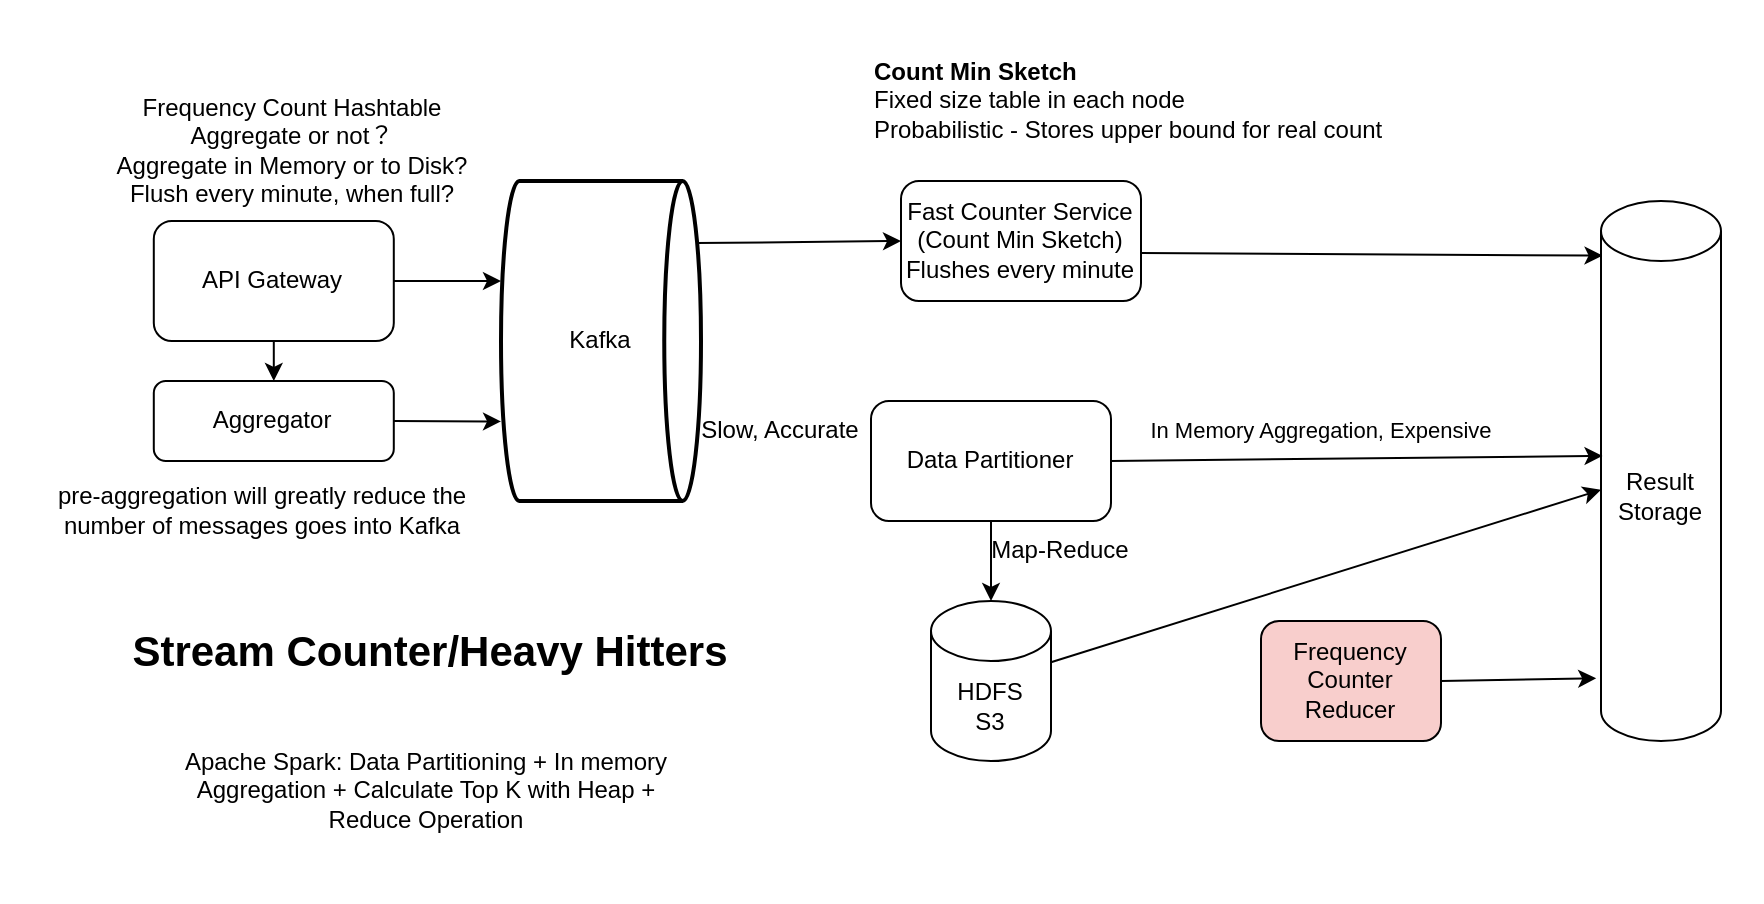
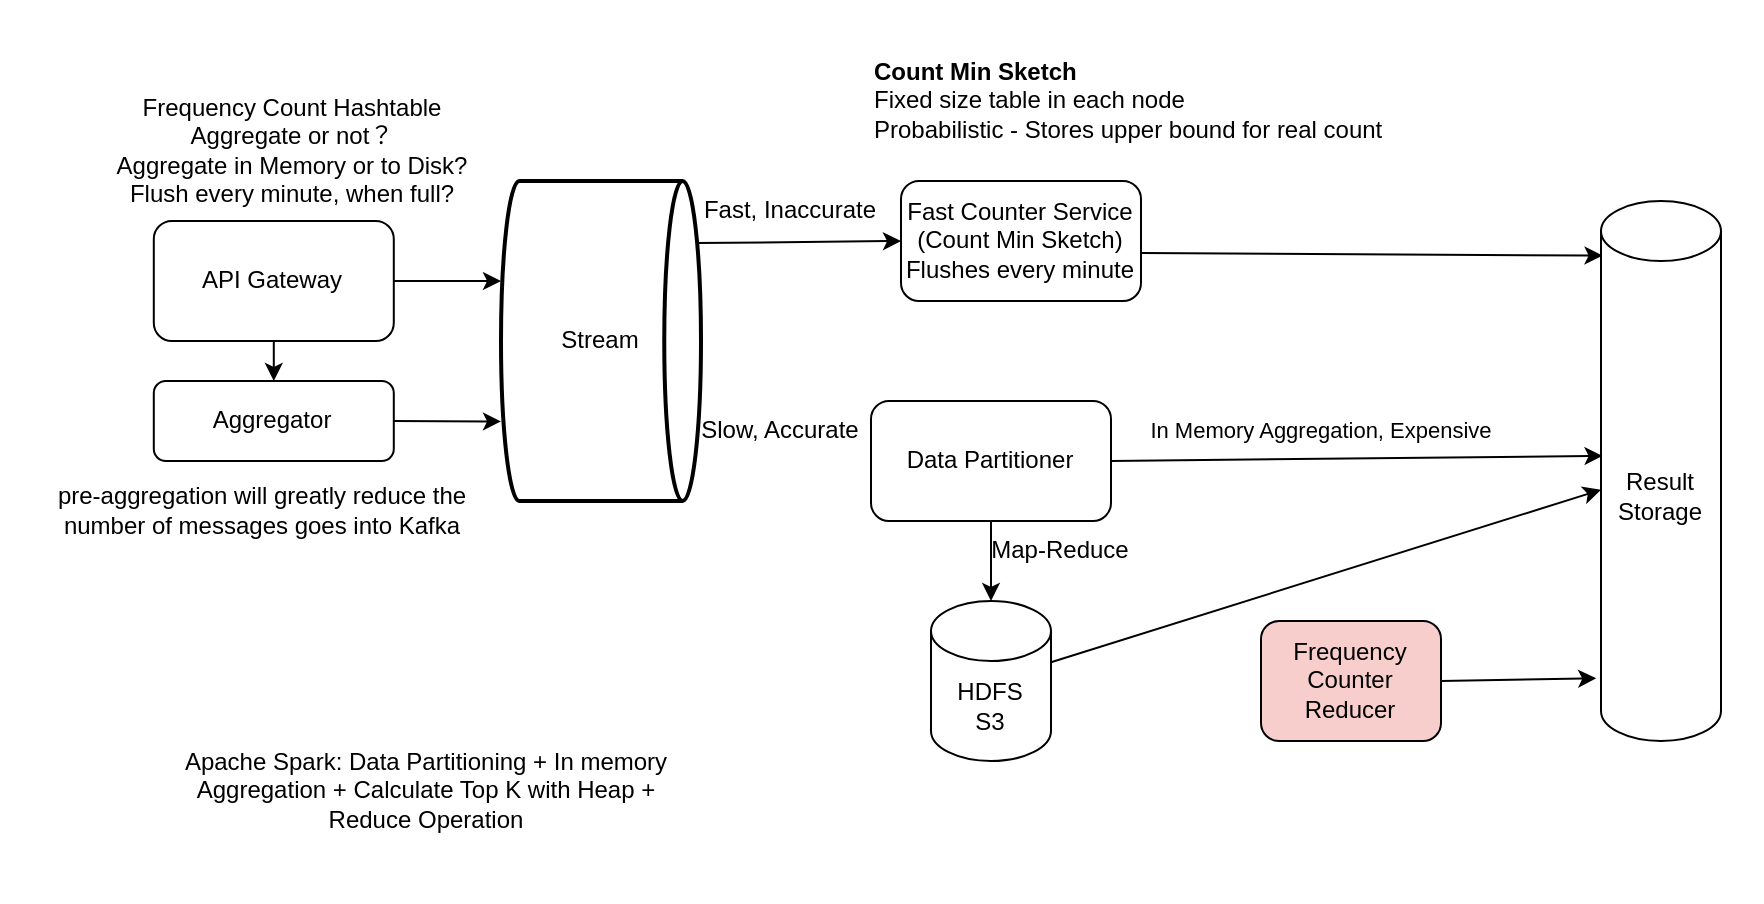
none -> (791, 211)
(601, 341) -> (601, 341)
(431, 651) -> none
